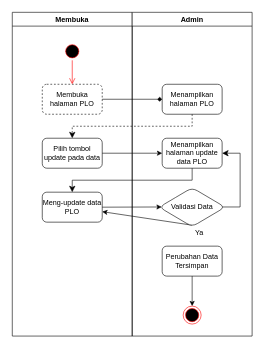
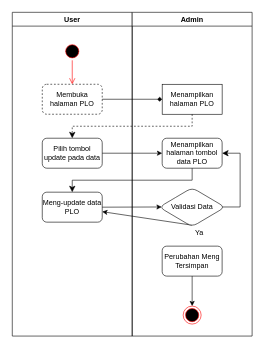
(72, 20) -> (72, 20)
(192, 99) -> (192, 99)
(192, 153) -> (192, 153)
(192, 261) -> (192, 261)
